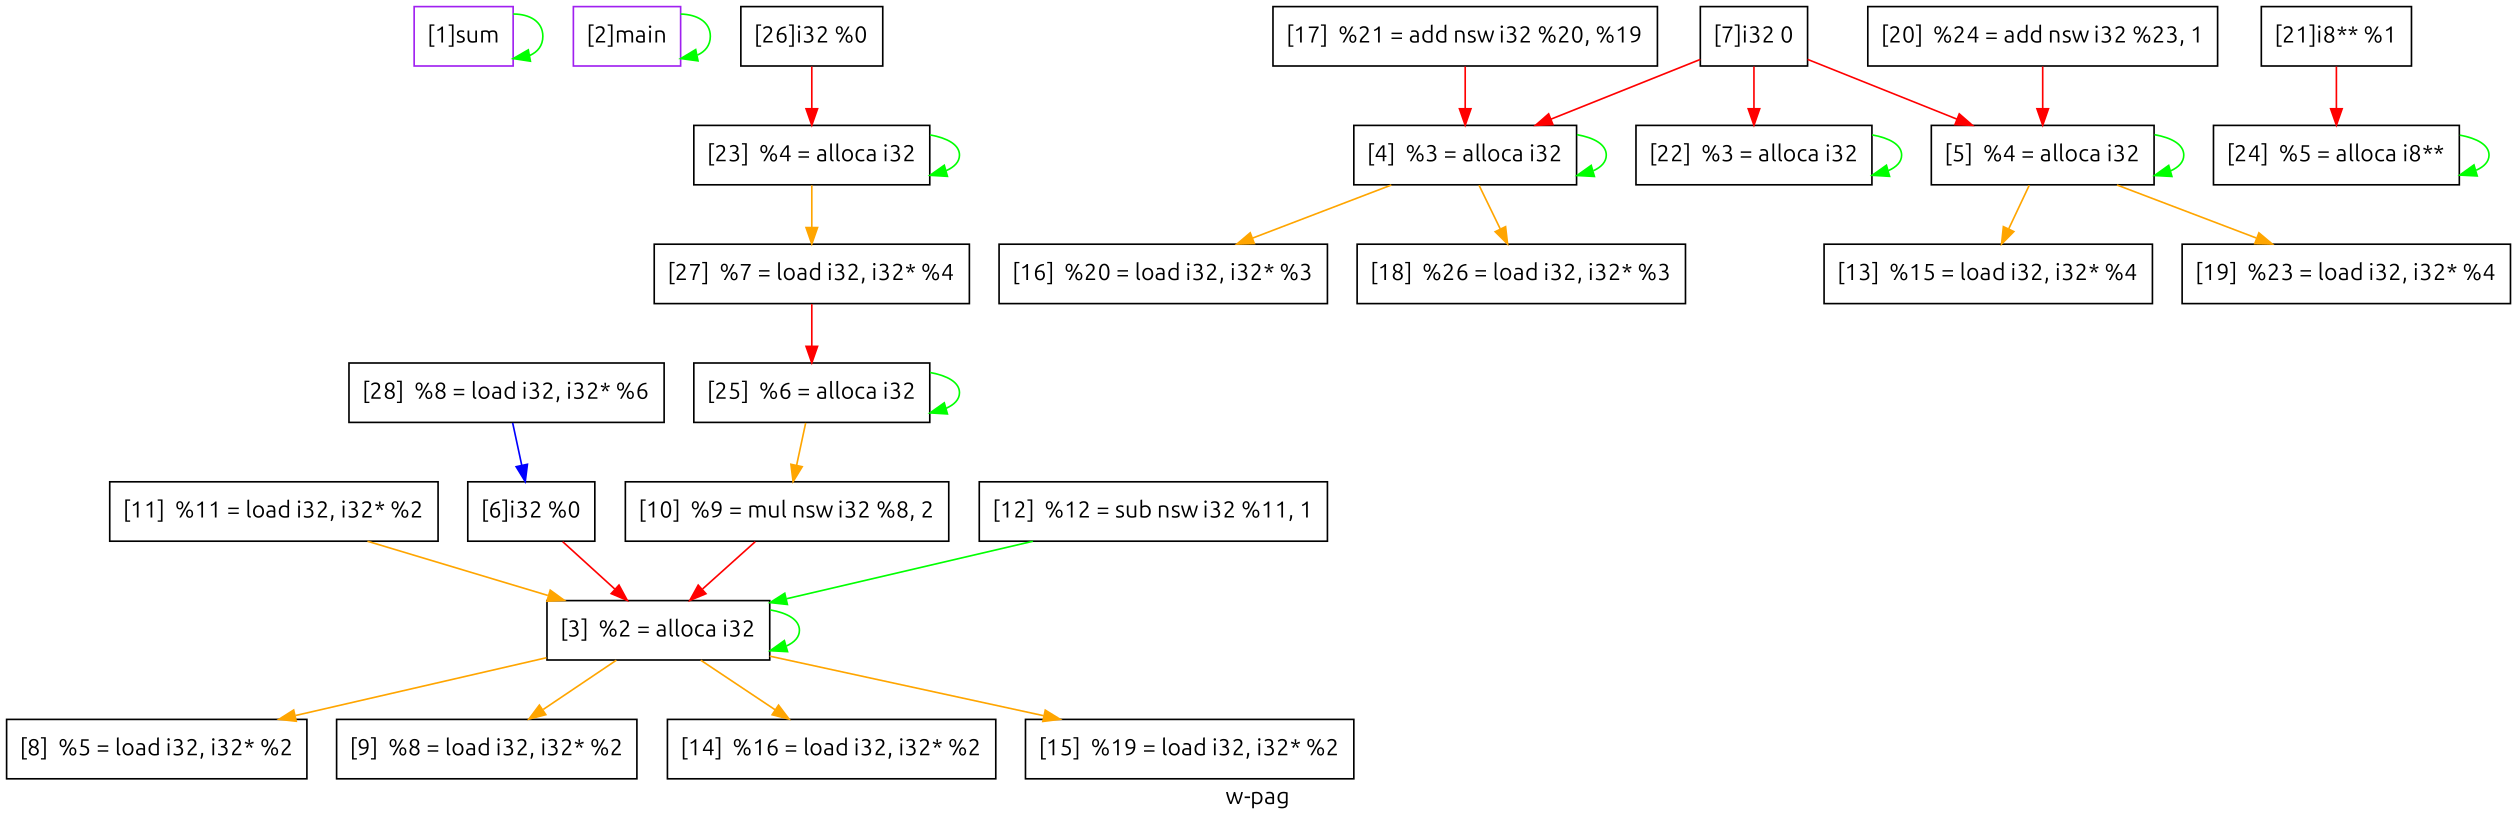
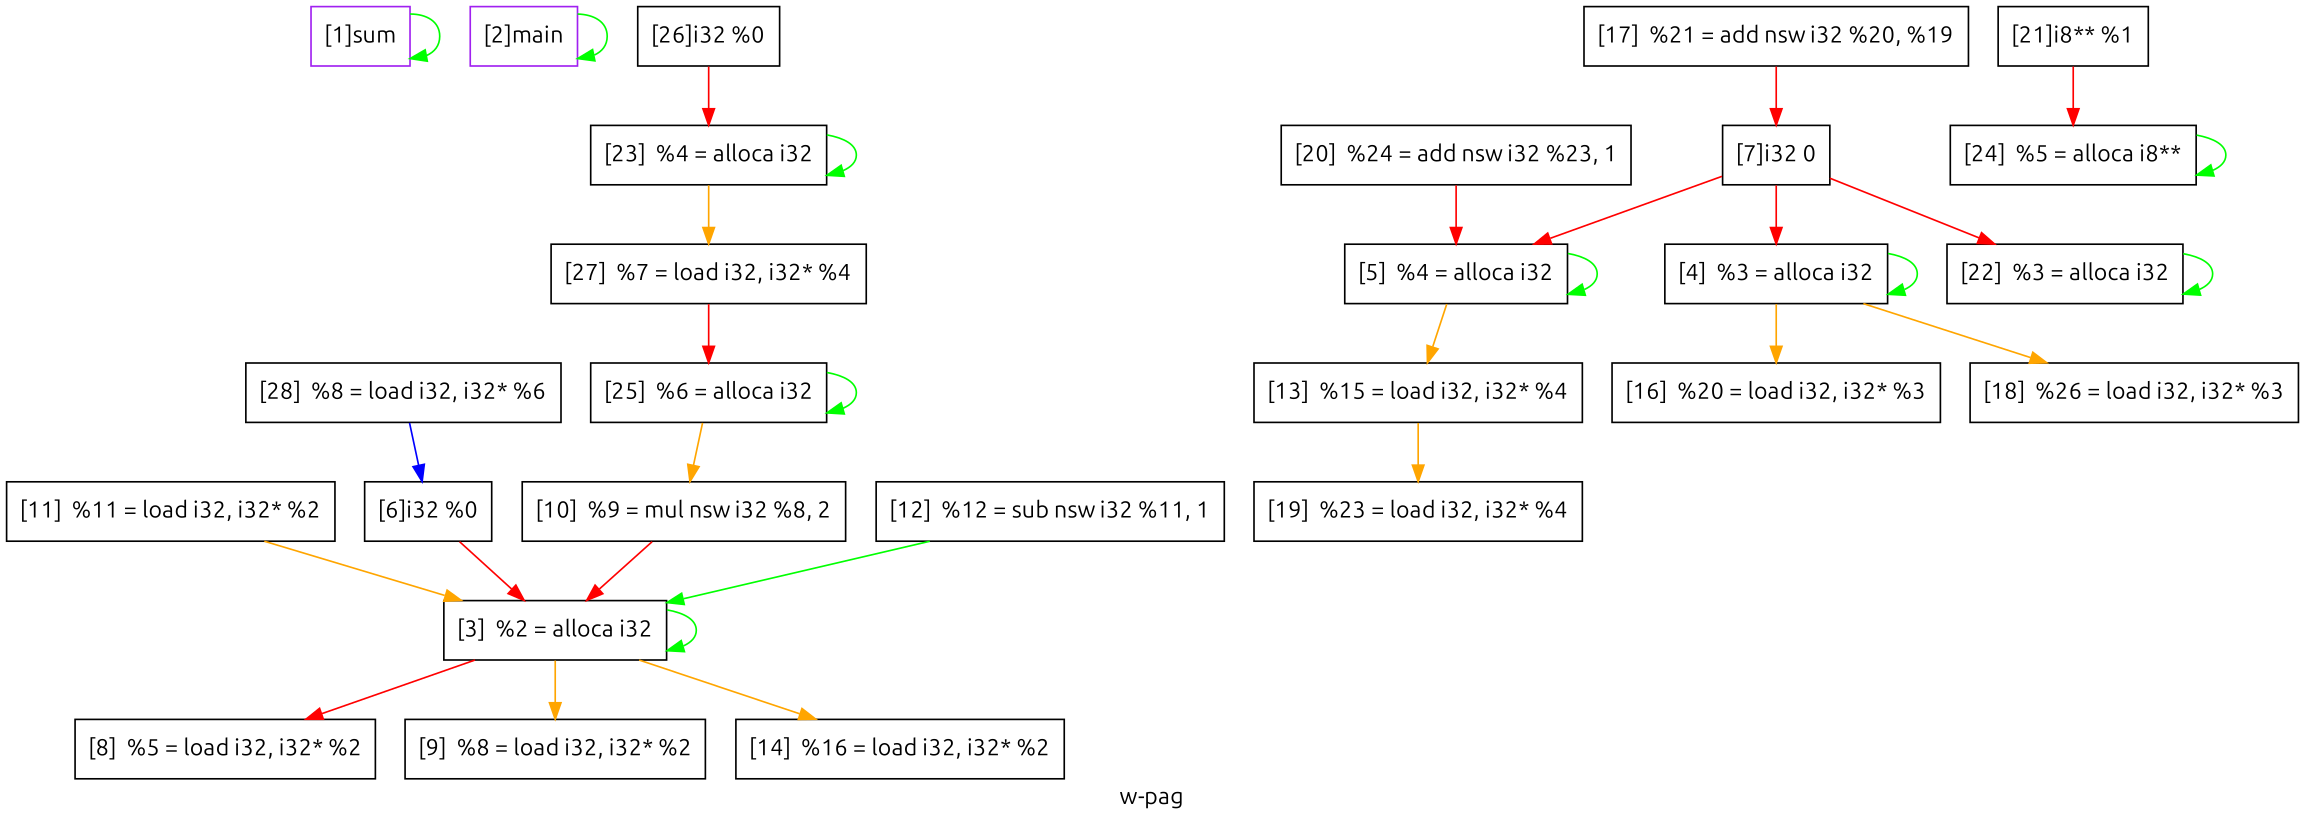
(1465, 88) -> (1776, 88)
(2187, 212) -> (1418, 444)
(421, 687) -> (398, 687)
(1190, 749) -> none
